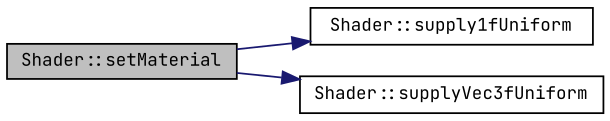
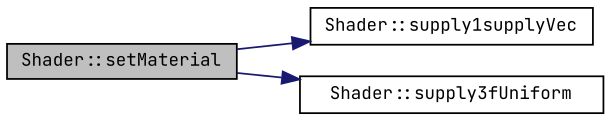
(452, 26) -> (452, 26)
(452, 95) -> (452, 95)
